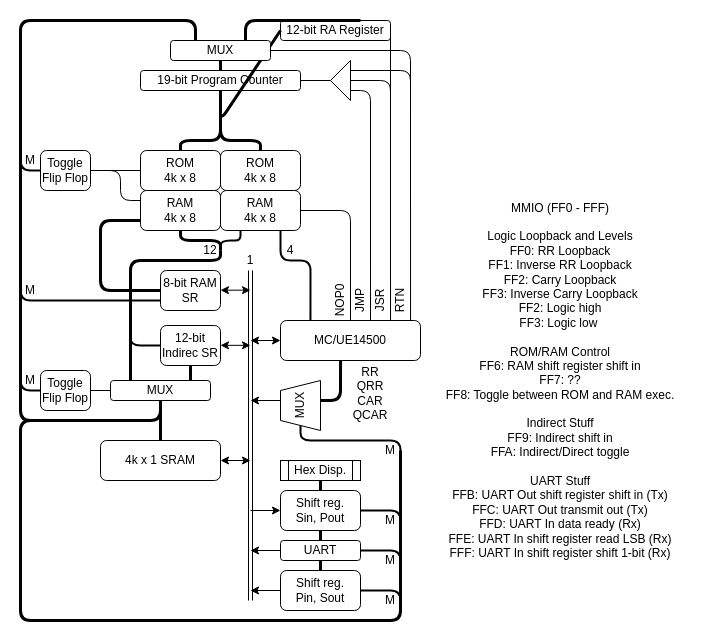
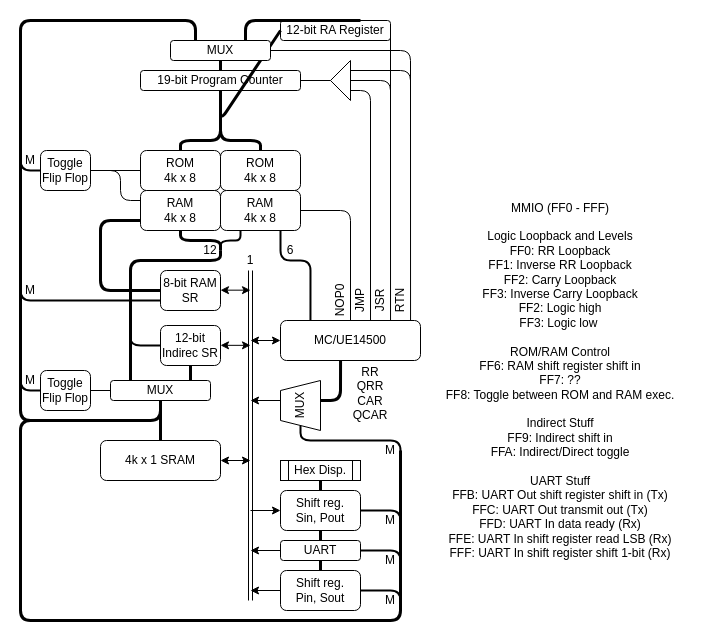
(291, 251) -> (291, 251)
